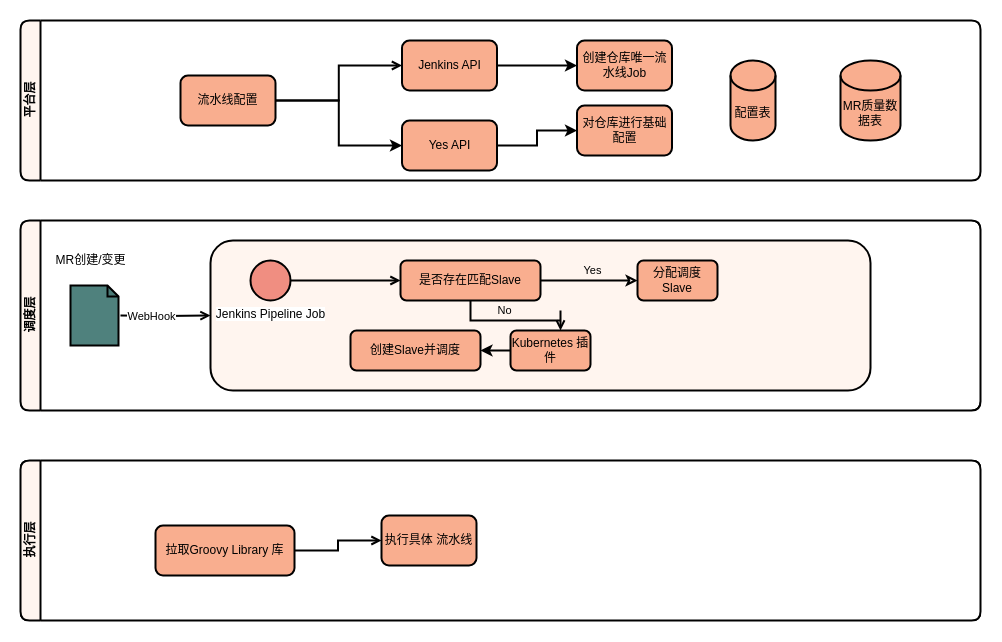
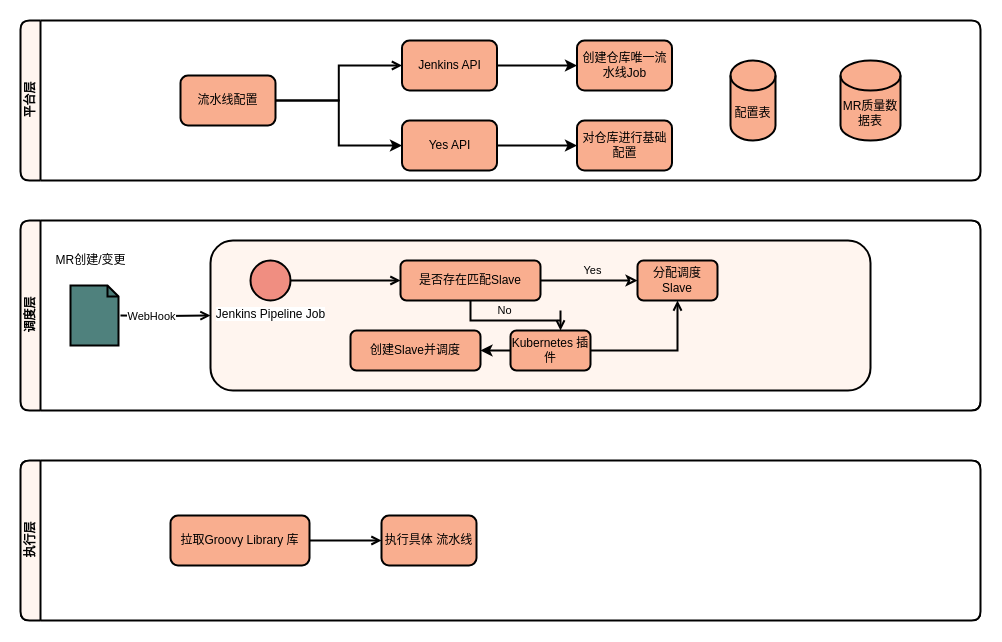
(625, 131) -> (625, 146)
none -> (657, 351)
(225, 551) -> (240, 541)
